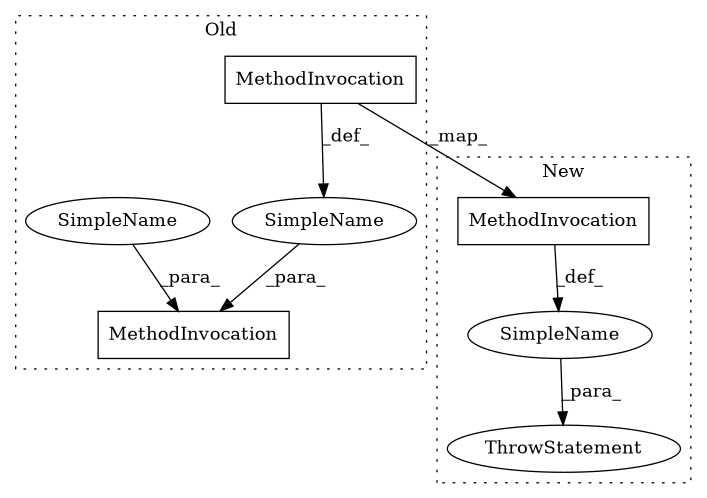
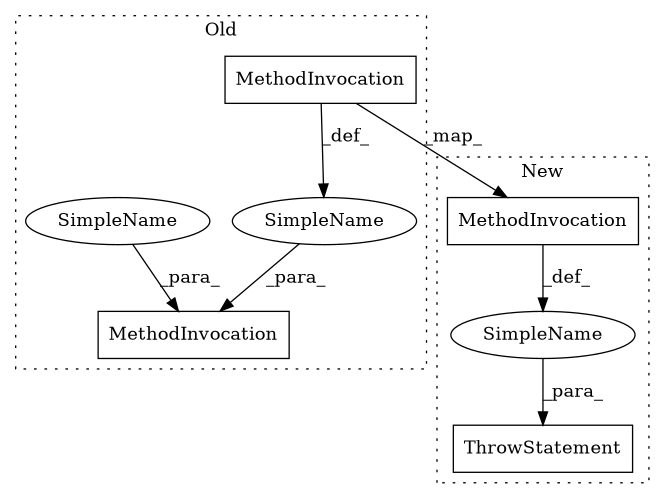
(564, 449) -> (543, 449)
